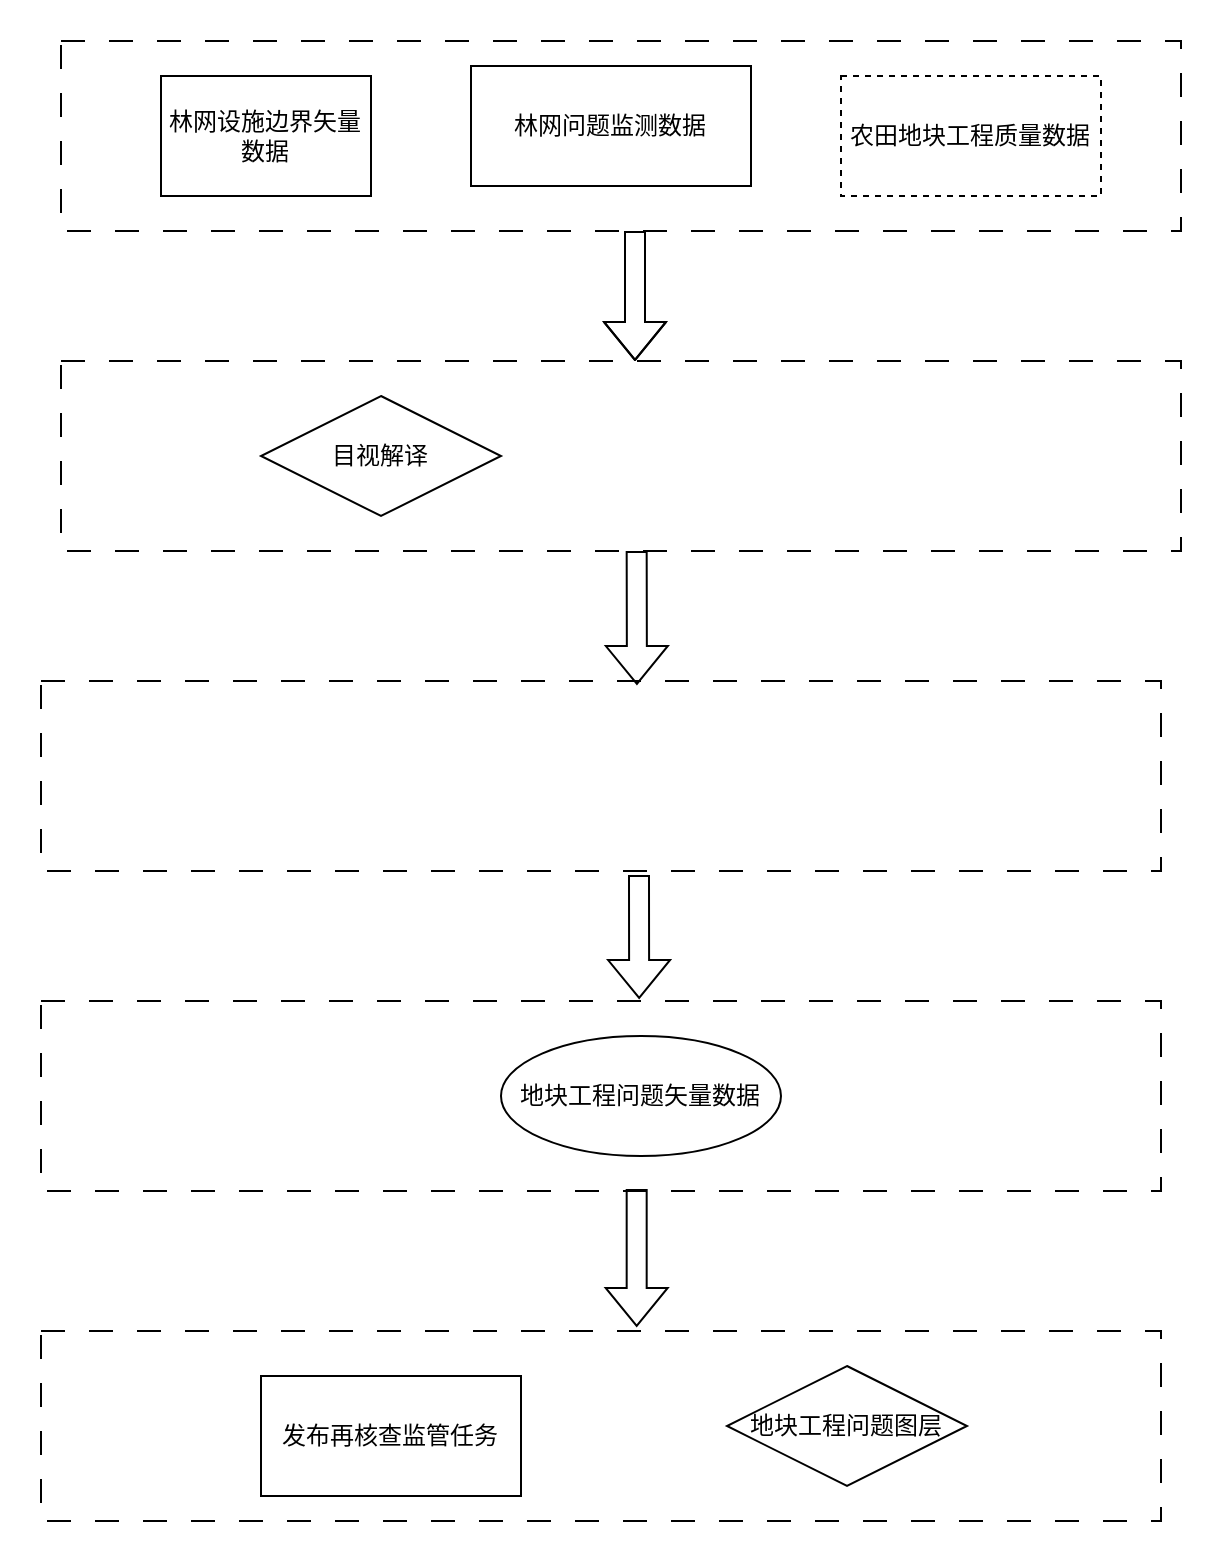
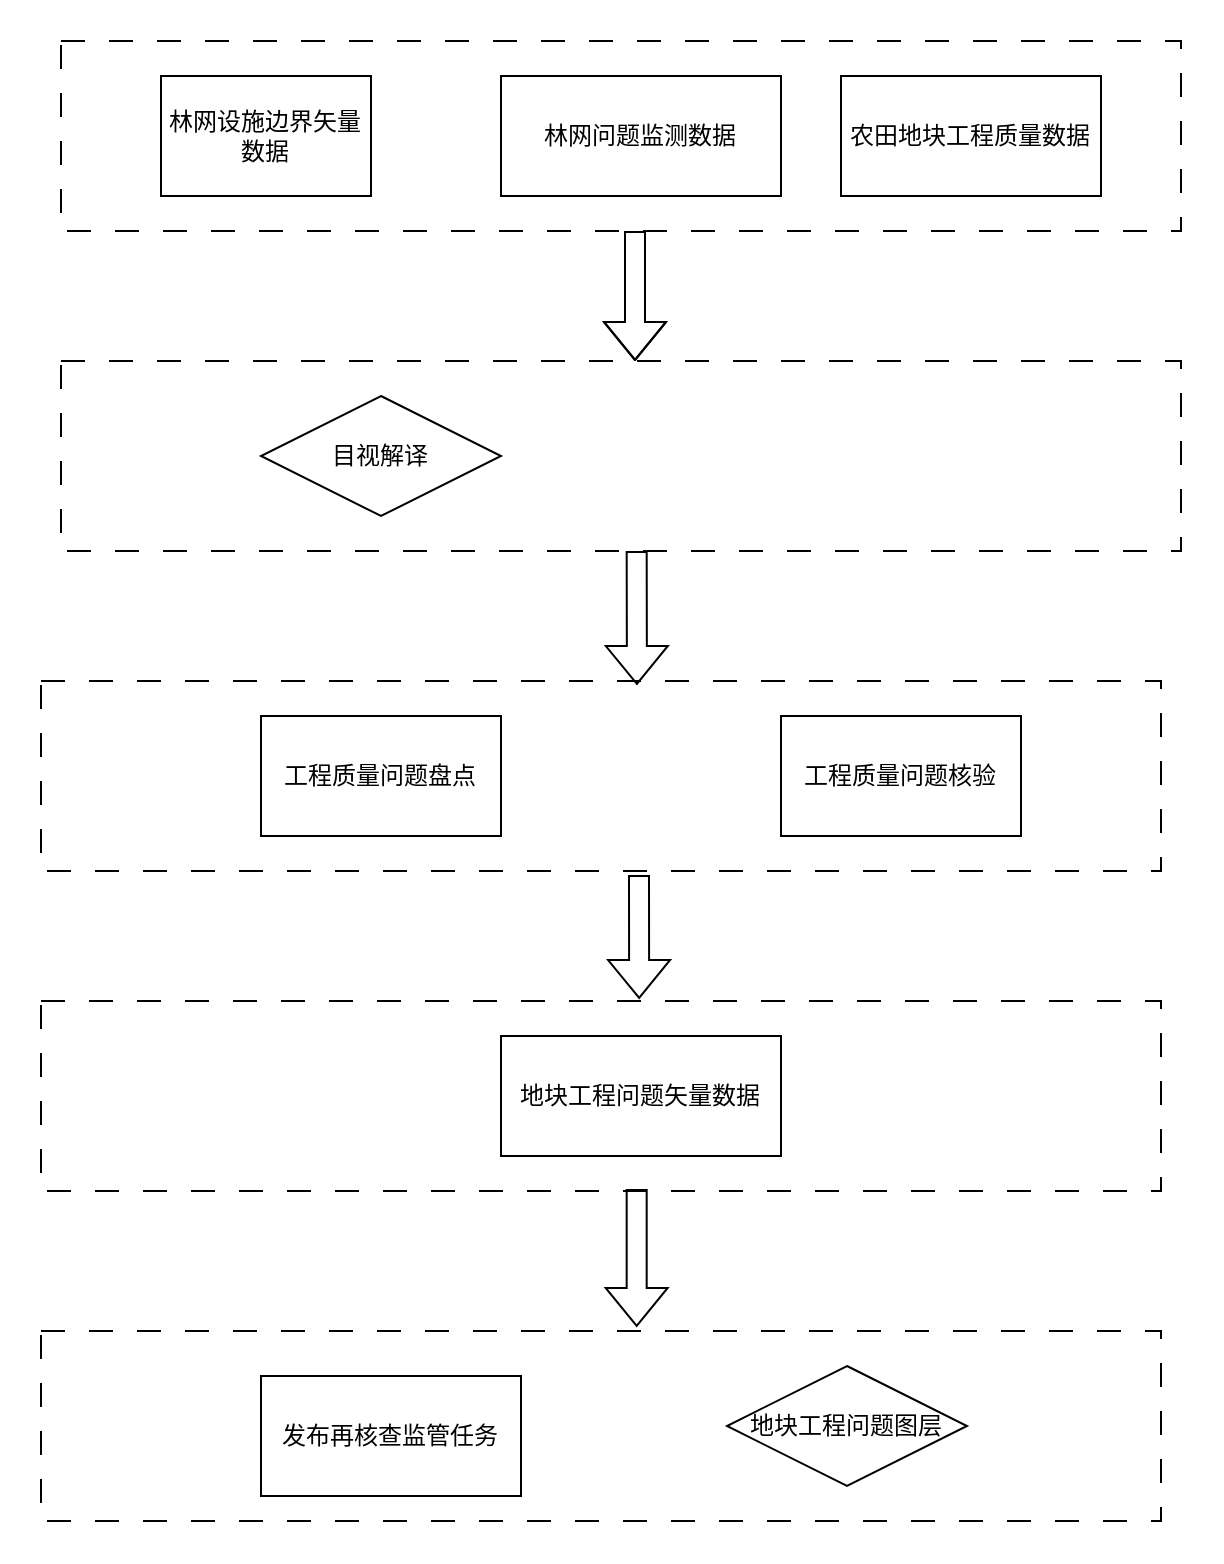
(611, 126) -> (641, 136)
(971, 136) -> (971, 136)
none -> (381, 776)
none -> (901, 776)
(641, 1096) -> (641, 1096)
